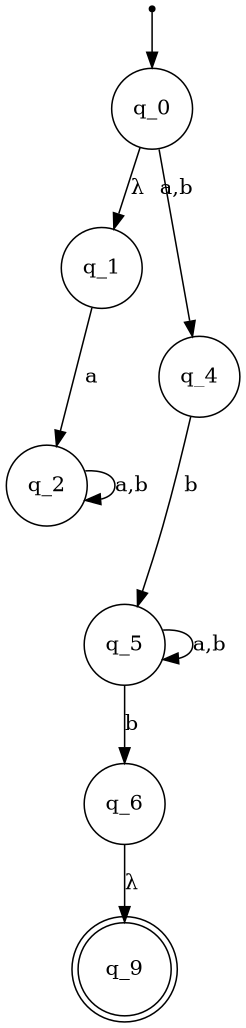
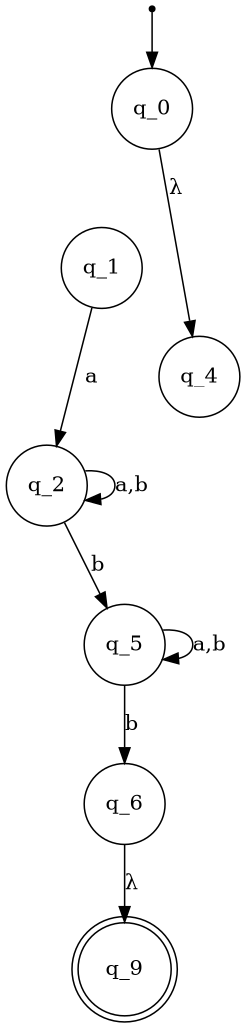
(129, 181) -> none
(177, 188) -> (177, 188)
(169, 505) -> (82, 558)
